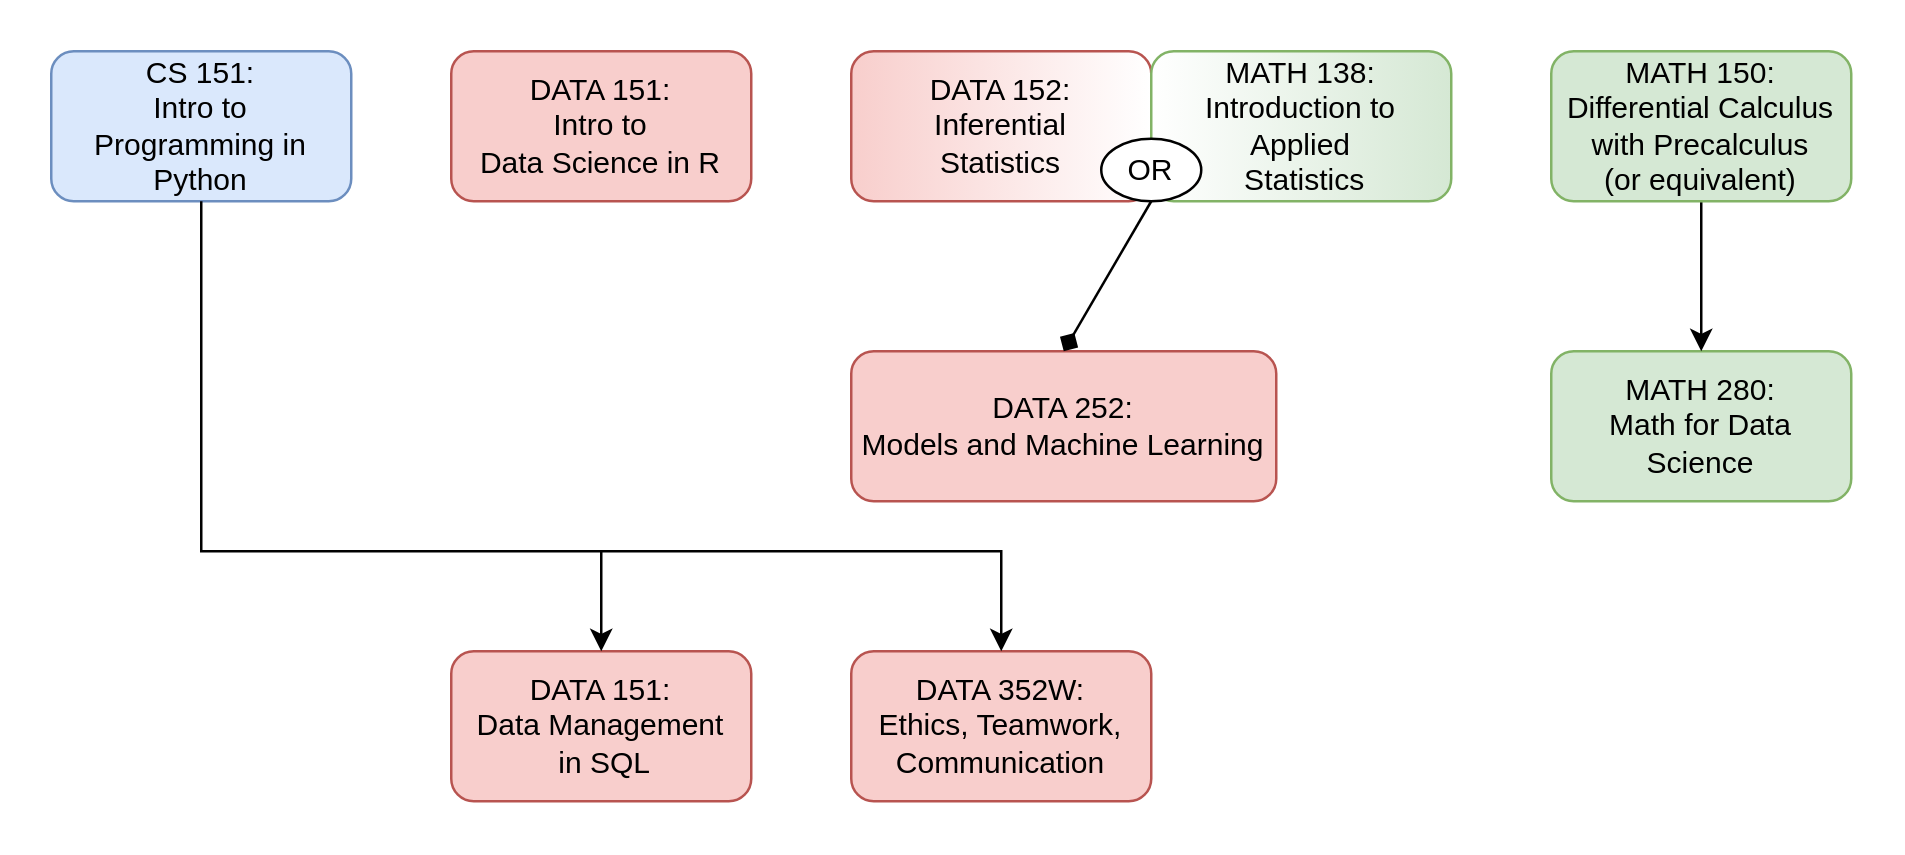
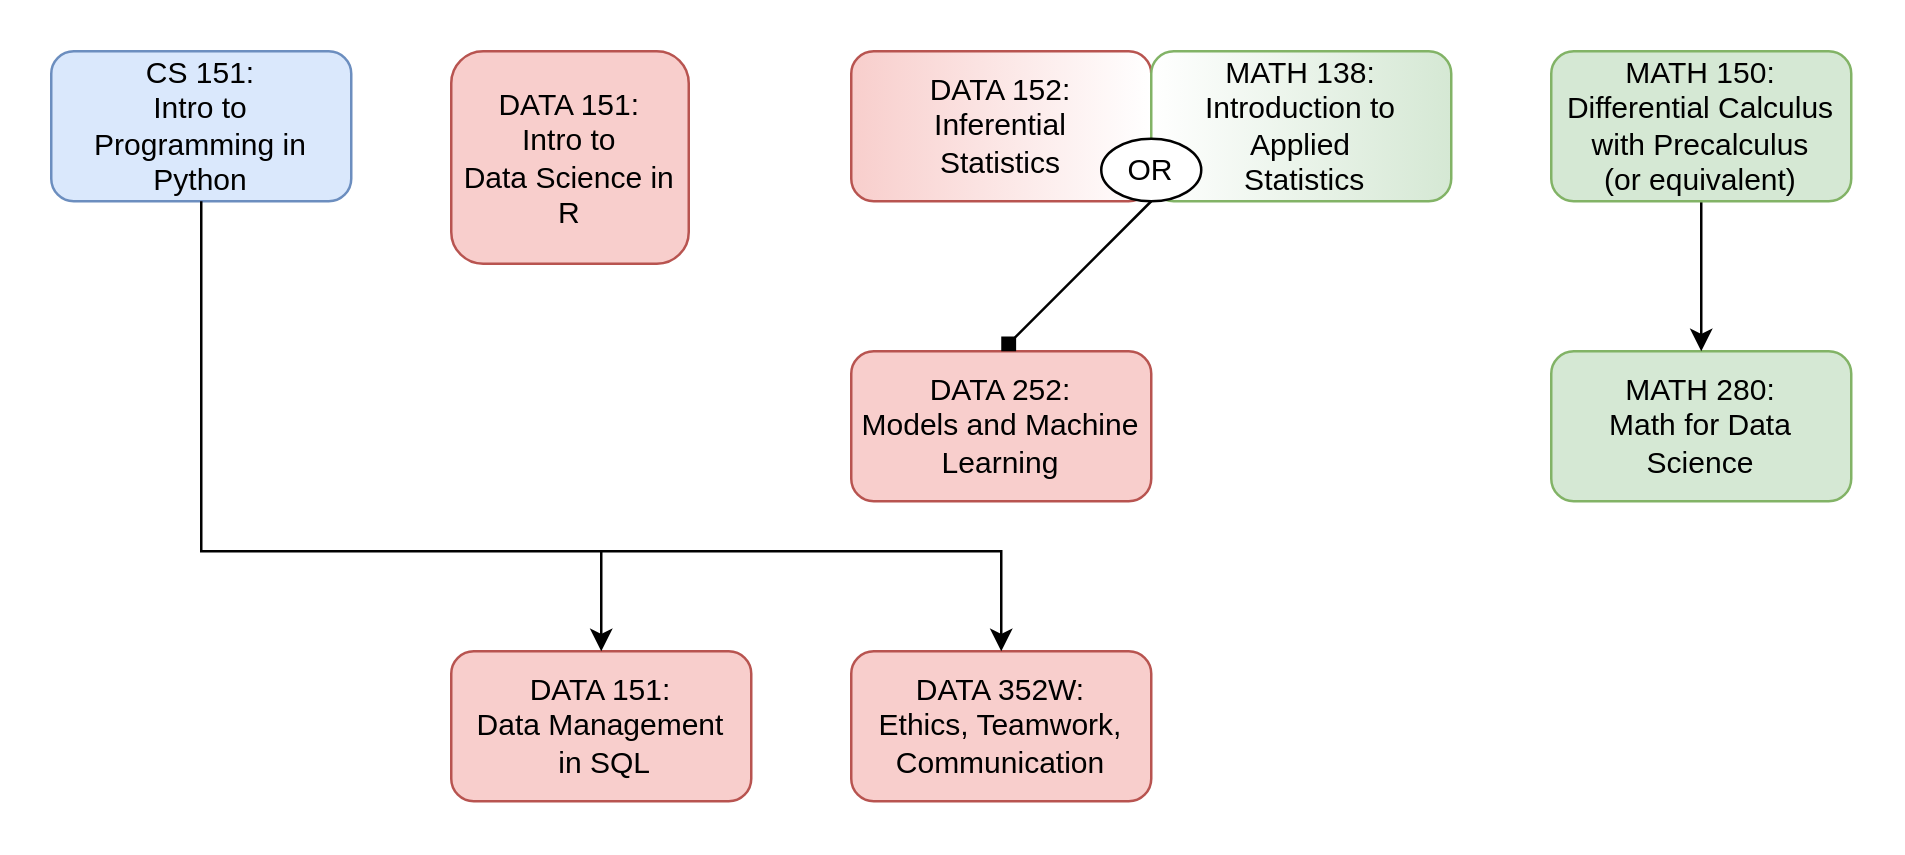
(601, 126) -> (570, 158)
(1064, 426) -> (1001, 426)
